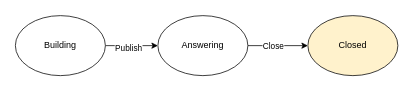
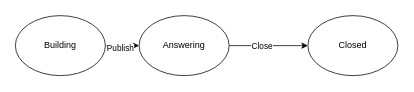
(203, 45) -> (184, 45)
(353, 45) -> (353, 45)
